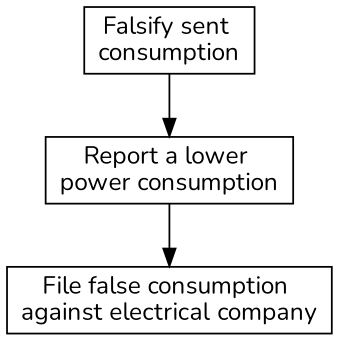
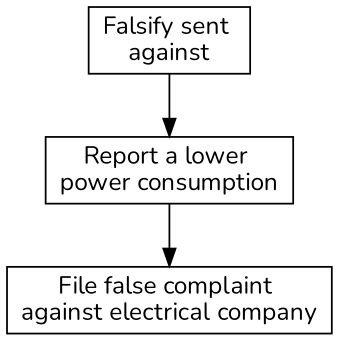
(169, 40) -> (169, 40)
(169, 300) -> (169, 300)
